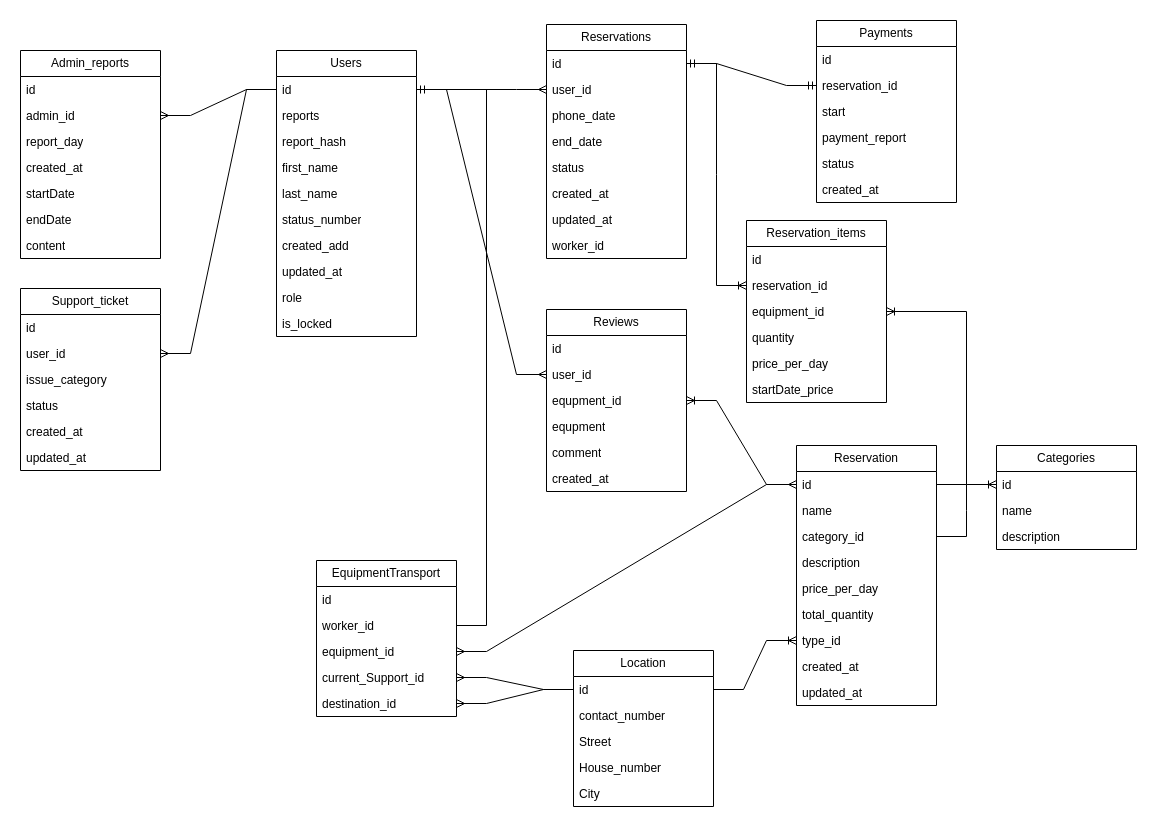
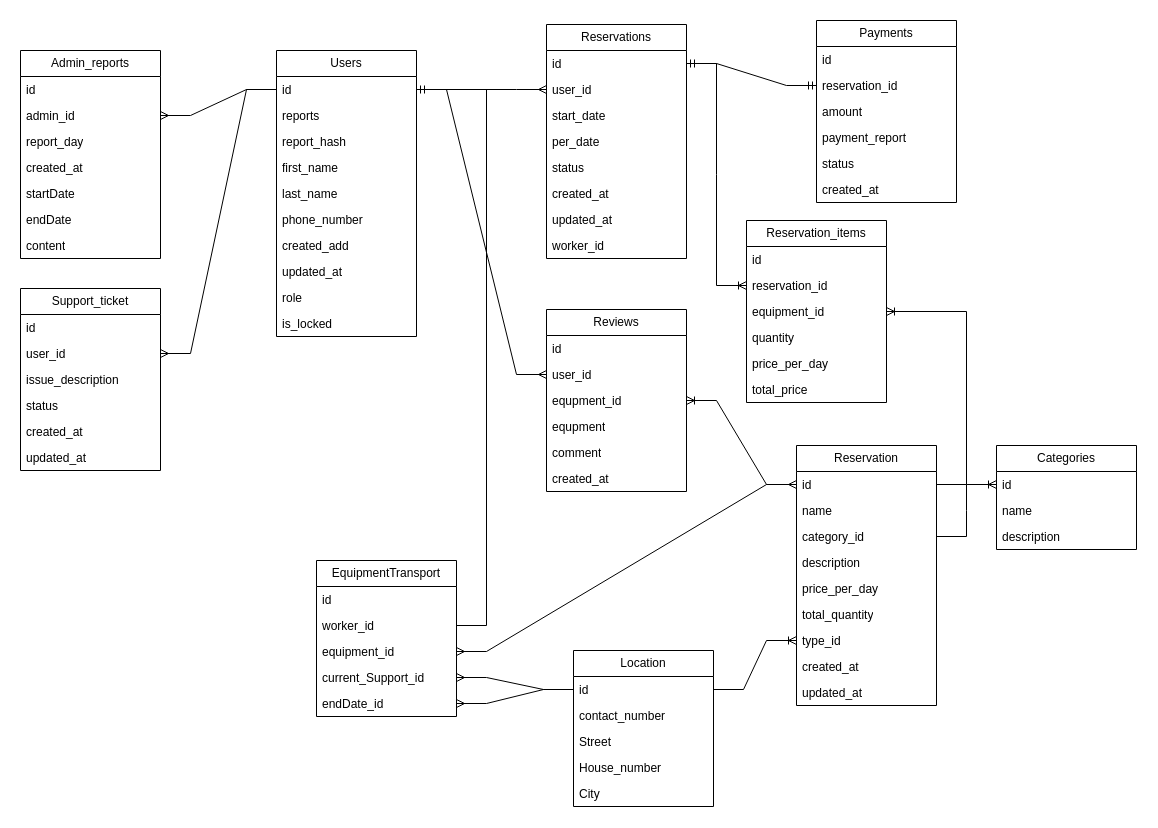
(839, 113) -> (843, 113)
(586, 117) -> (586, 117)
(579, 143) -> (579, 143)
(326, 221) -> (323, 221)
(72, 381) -> (79, 381)
(801, 391) -> (786, 391)
(365, 705) -> (355, 705)
